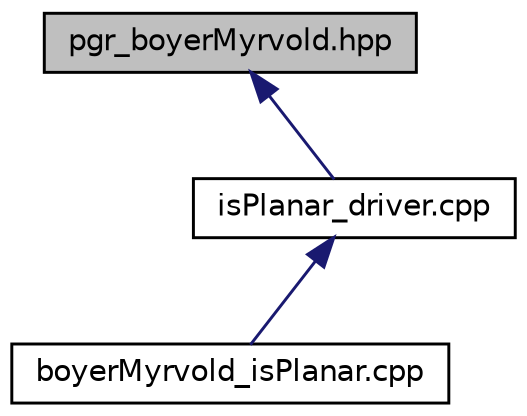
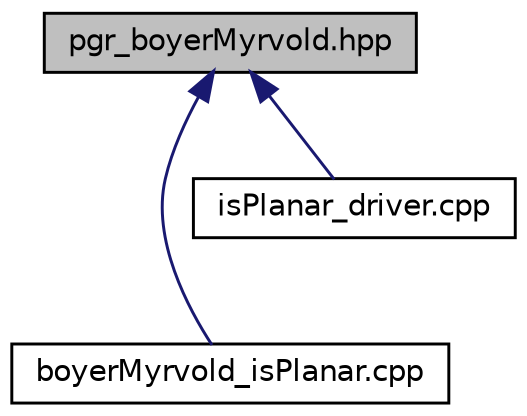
(283, 303) -> (163, 223)
